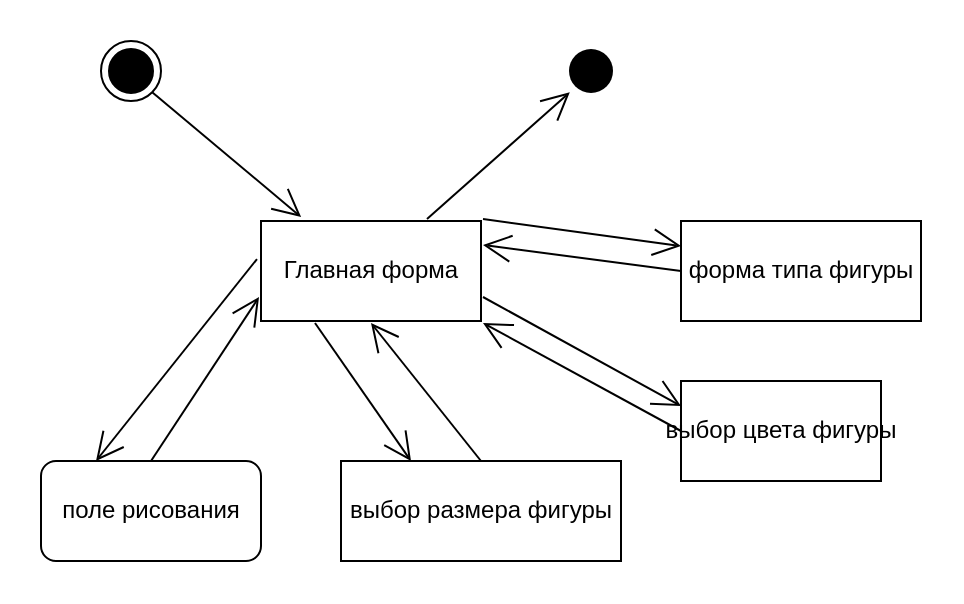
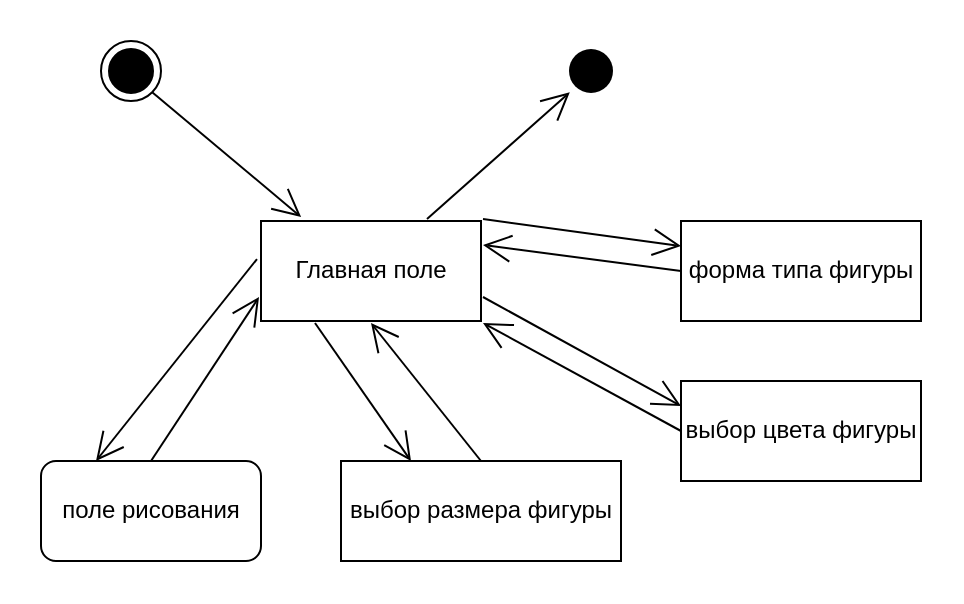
(372, 271) -> (372, 271)
(781, 431) -> (801, 431)
